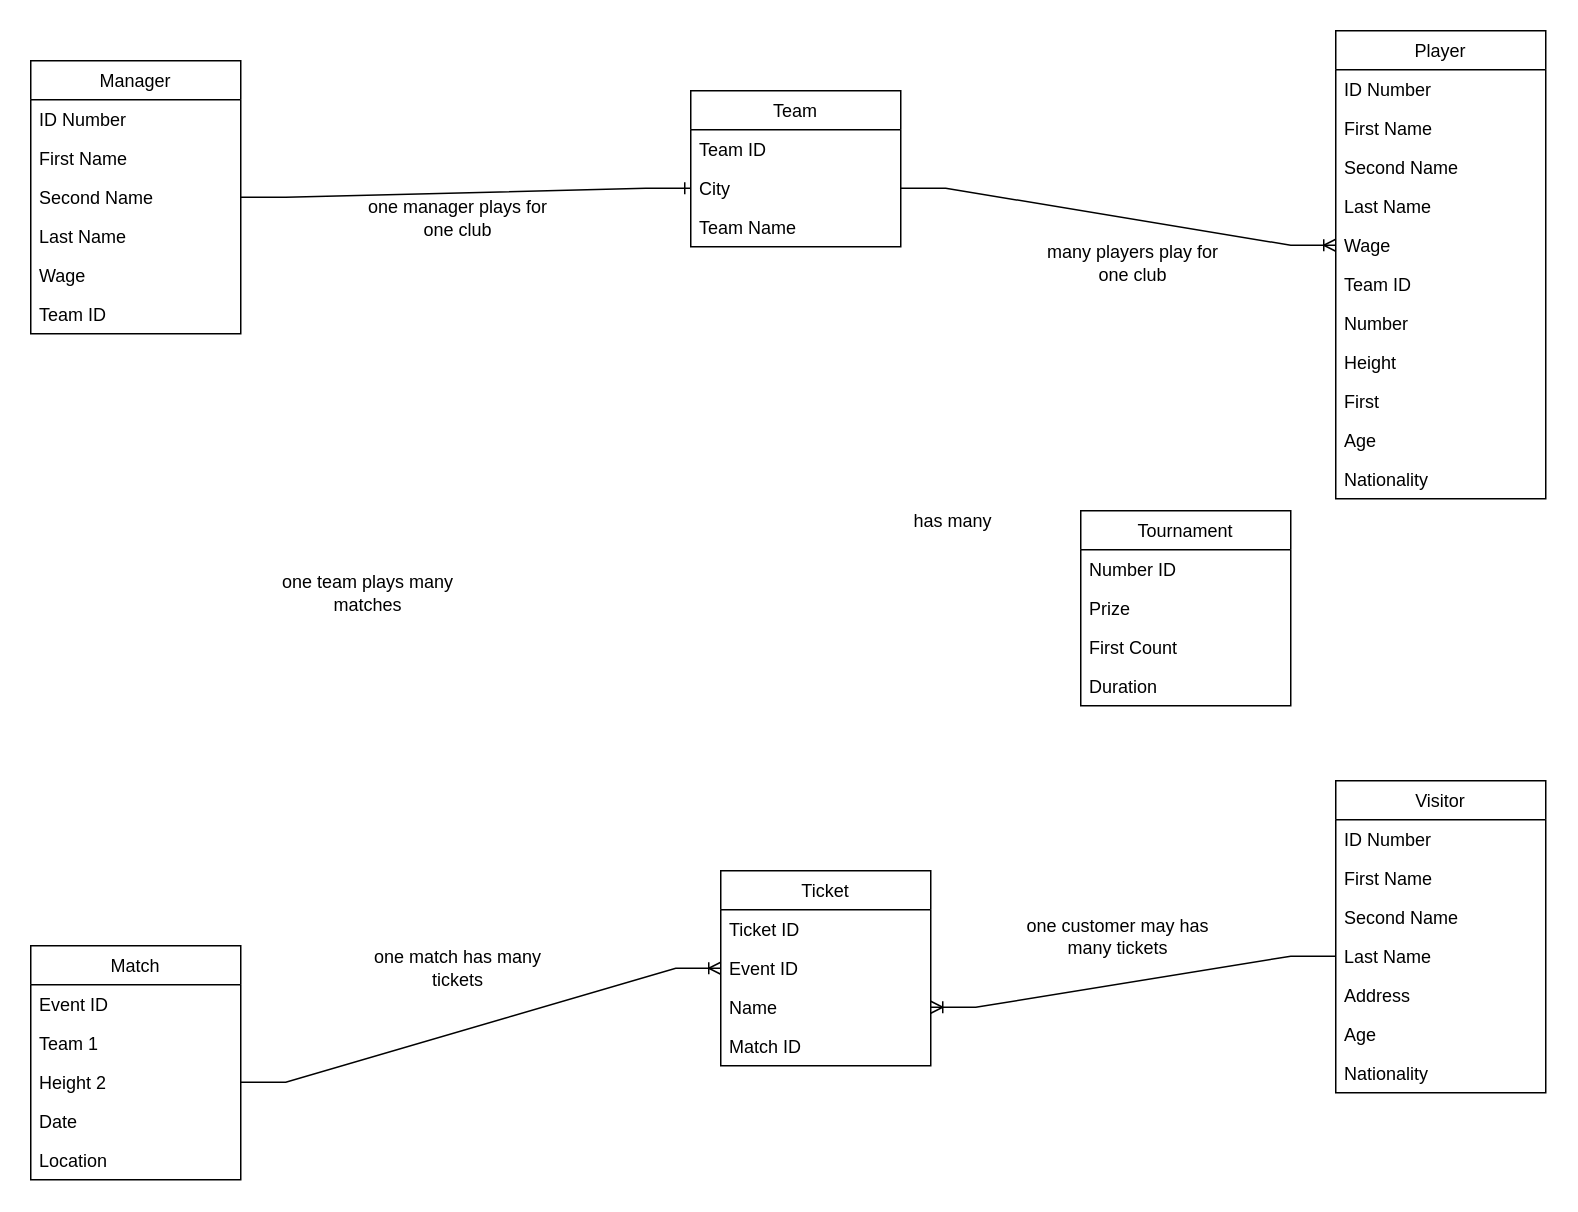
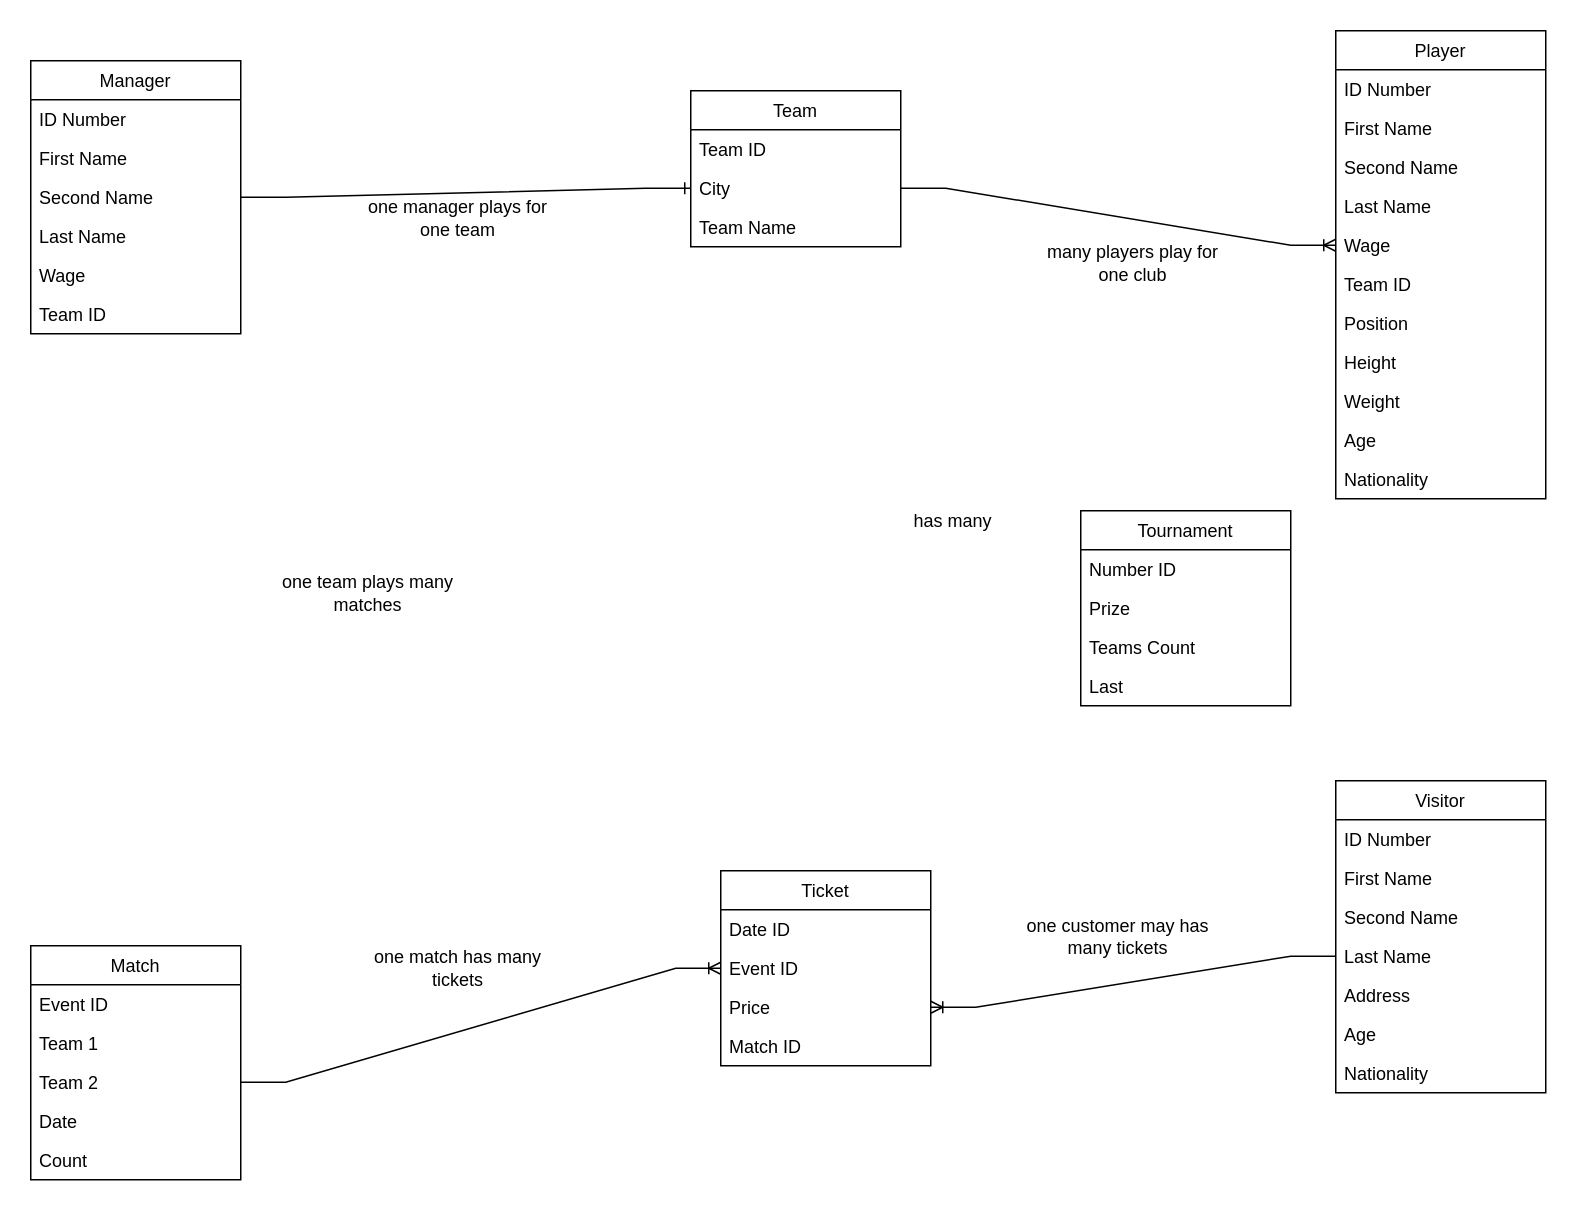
(458, 218) -> (458, 218)
(1374, 324) -> (1380, 324)
(1367, 402) -> (1372, 402)
(1140, 648) -> (1142, 648)
(1127, 687) -> (1109, 687)
(770, 930) -> (762, 930)
(749, 1008) -> (752, 1008)
(75, 1083) -> (67, 1083)
(77, 1161) -> (64, 1161)
